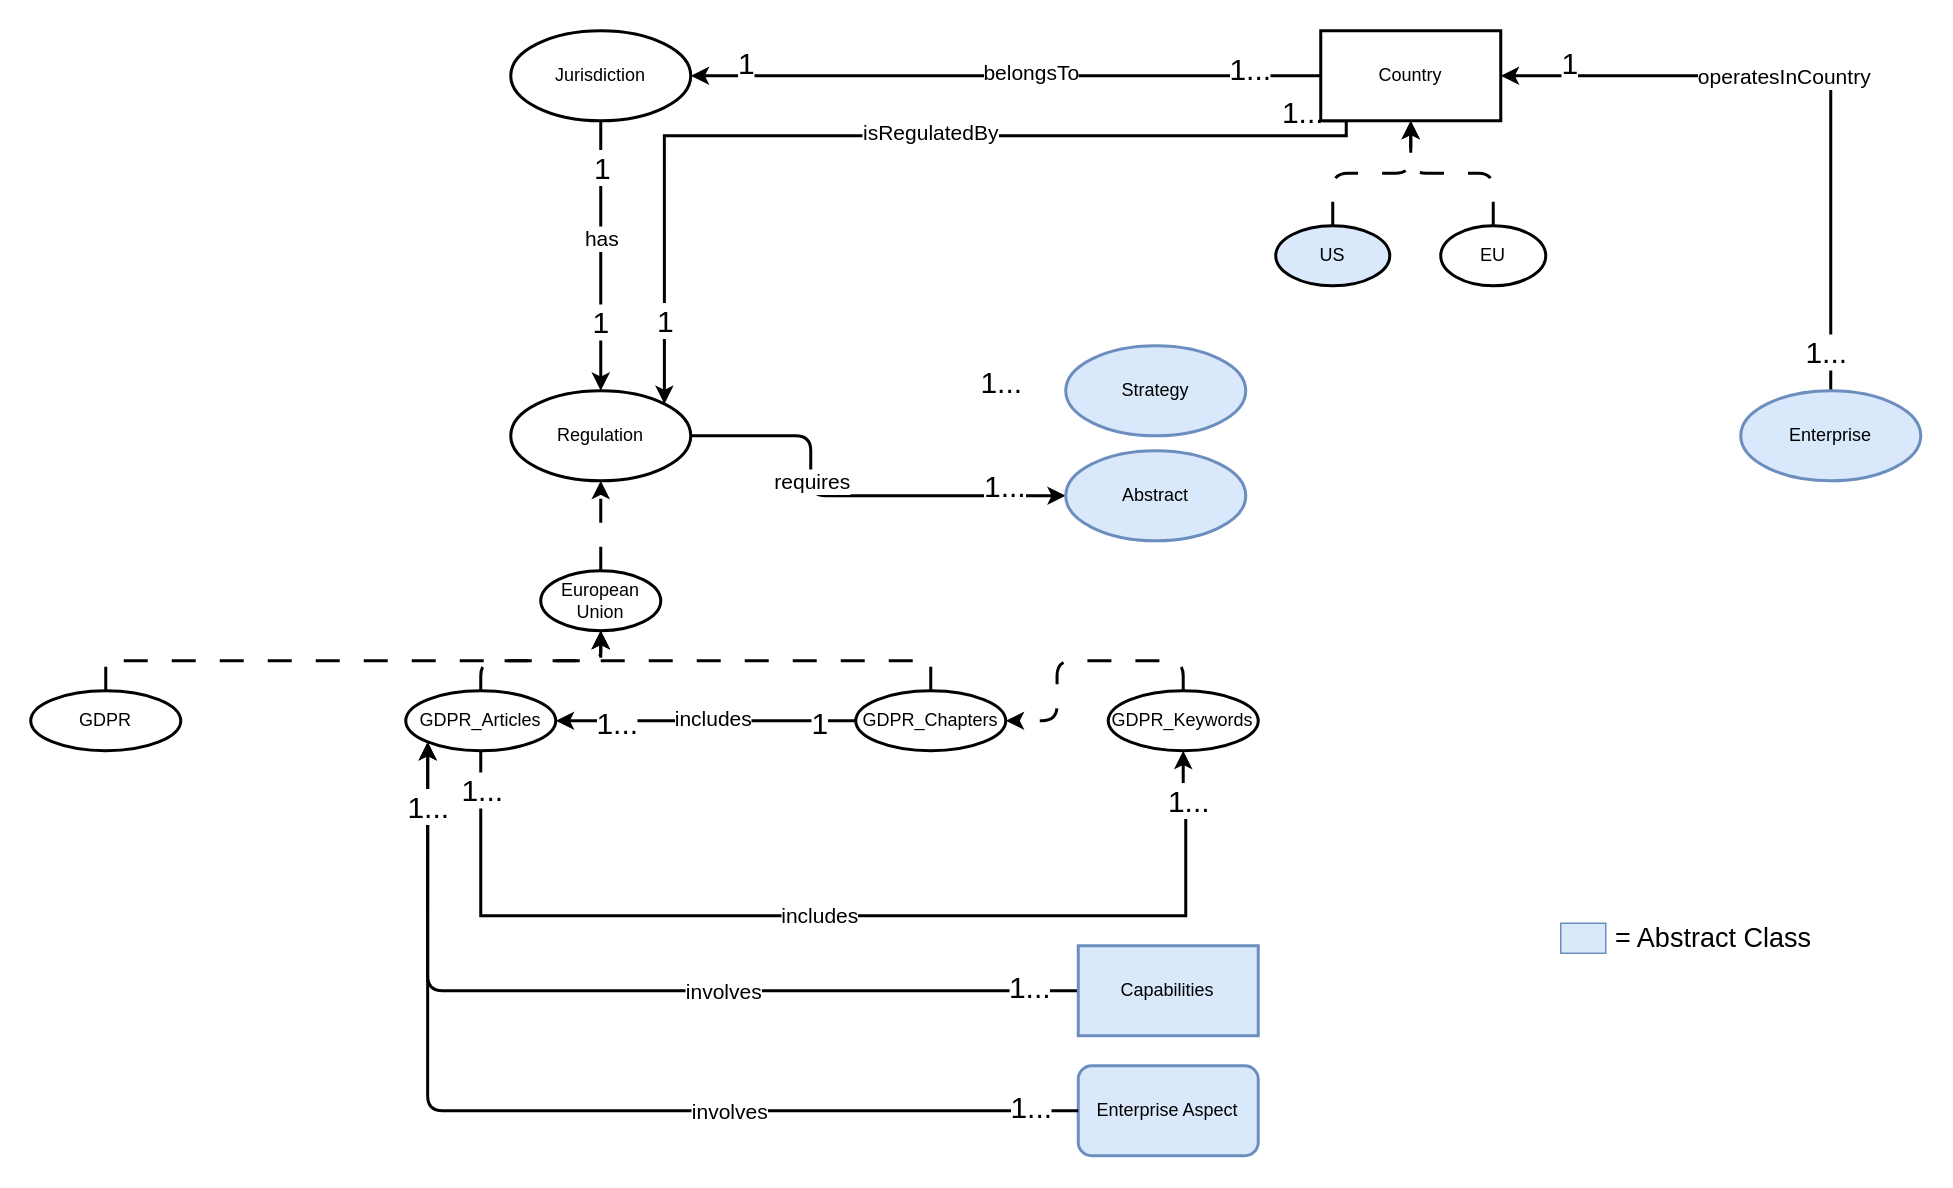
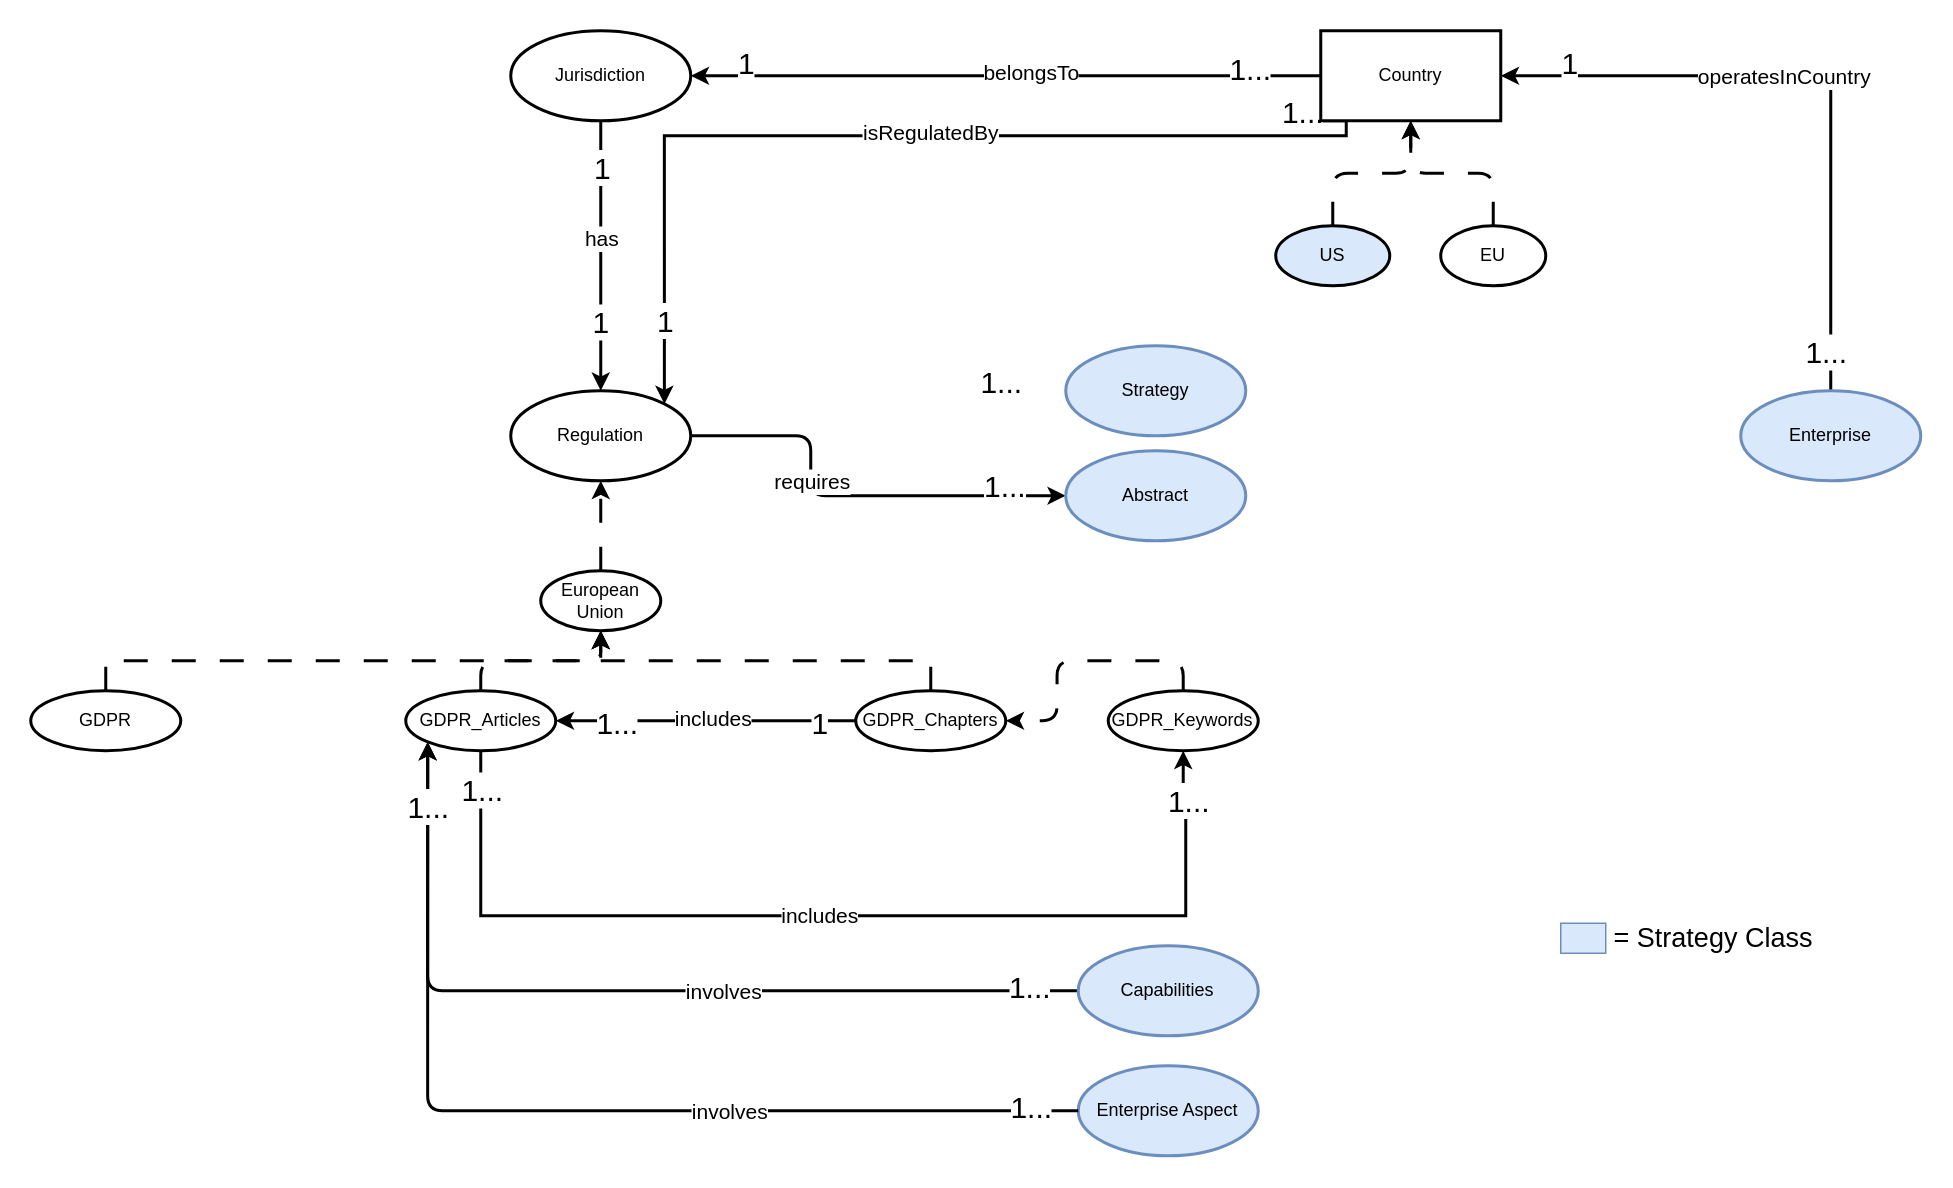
(1714, 938) -> (1714, 938)
(1168, 991) -> (1168, 991)
(1168, 1111) -> (1168, 1111)
